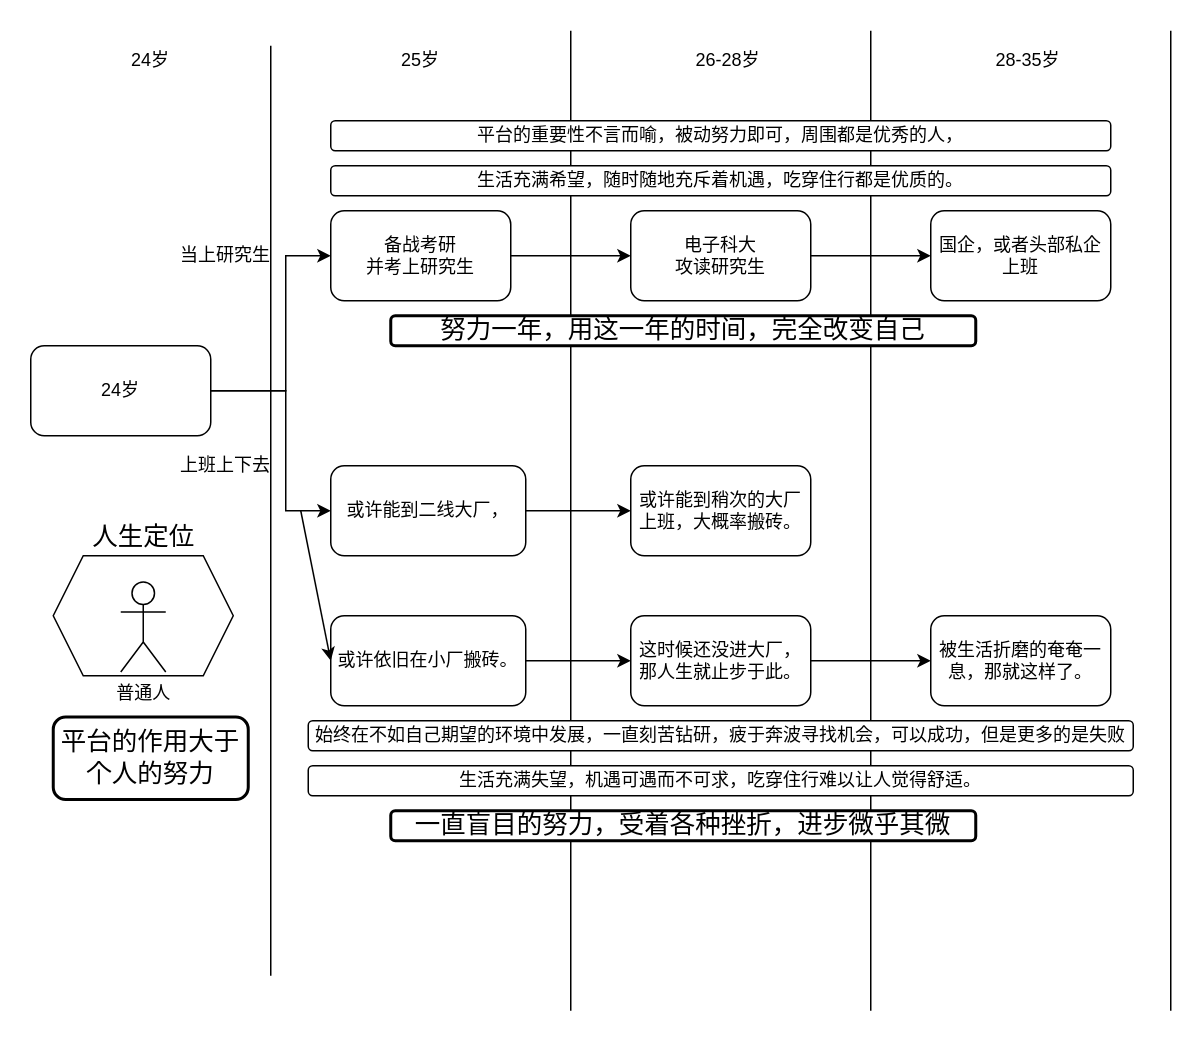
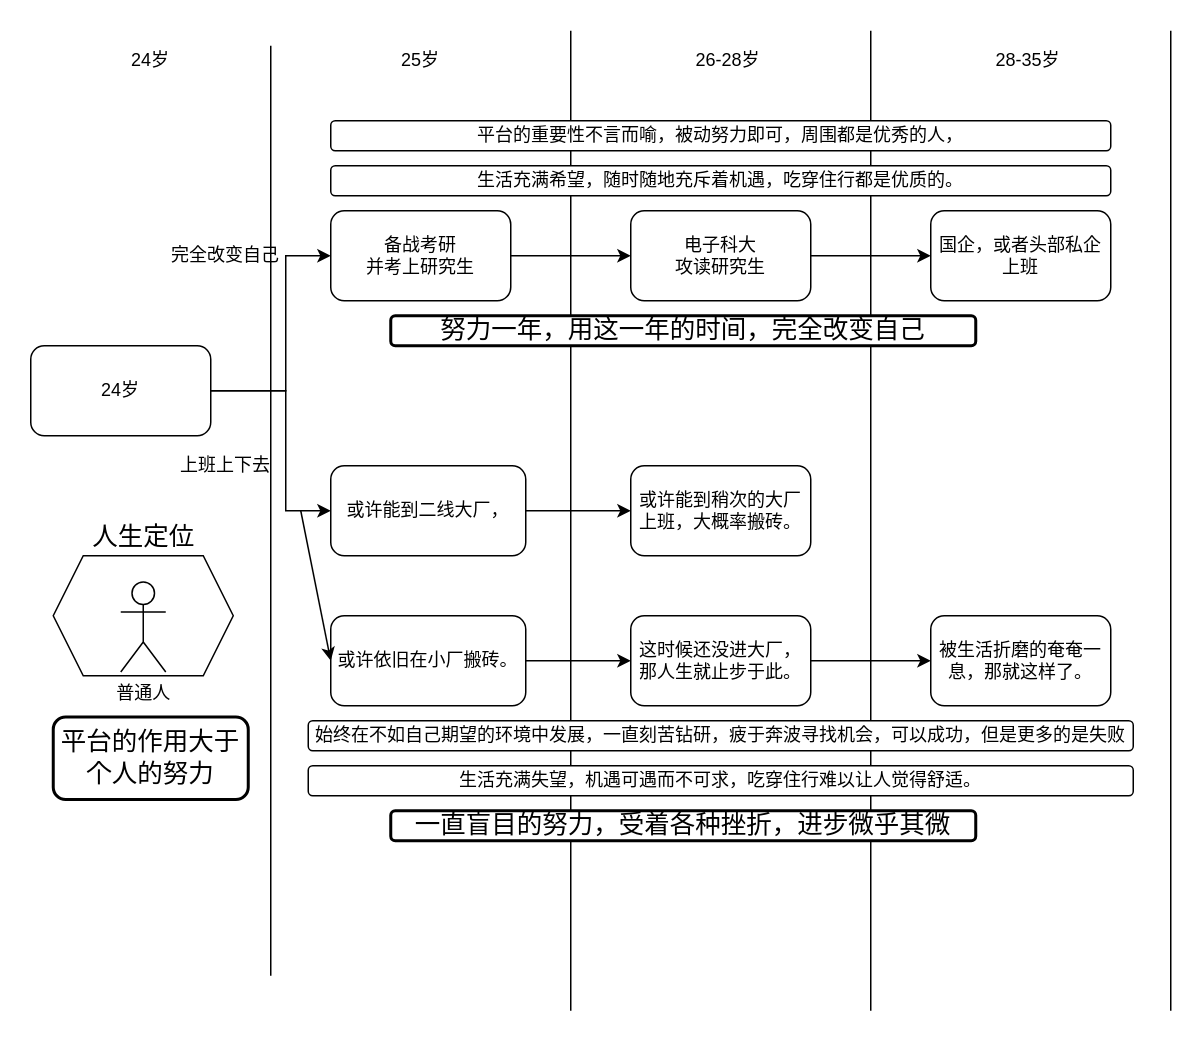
(226, 256) -> (226, 256)
